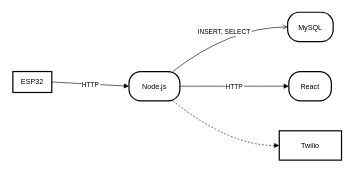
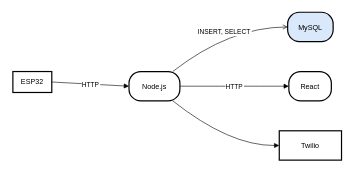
(311, 27) -> (311, 27)
(219, 131) -> (219, 131)
